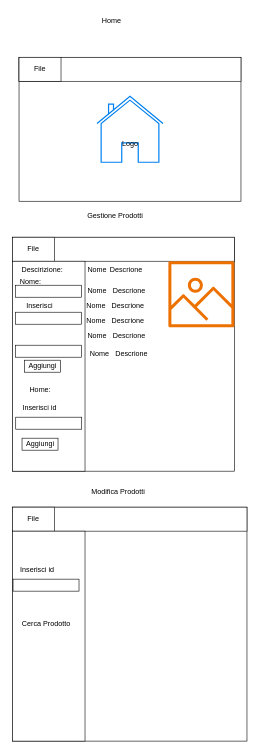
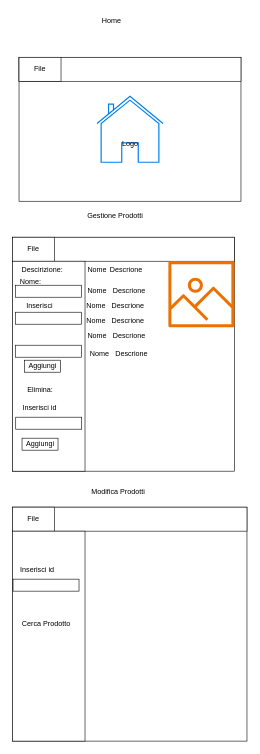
(40, 390) -> (40, 390)
